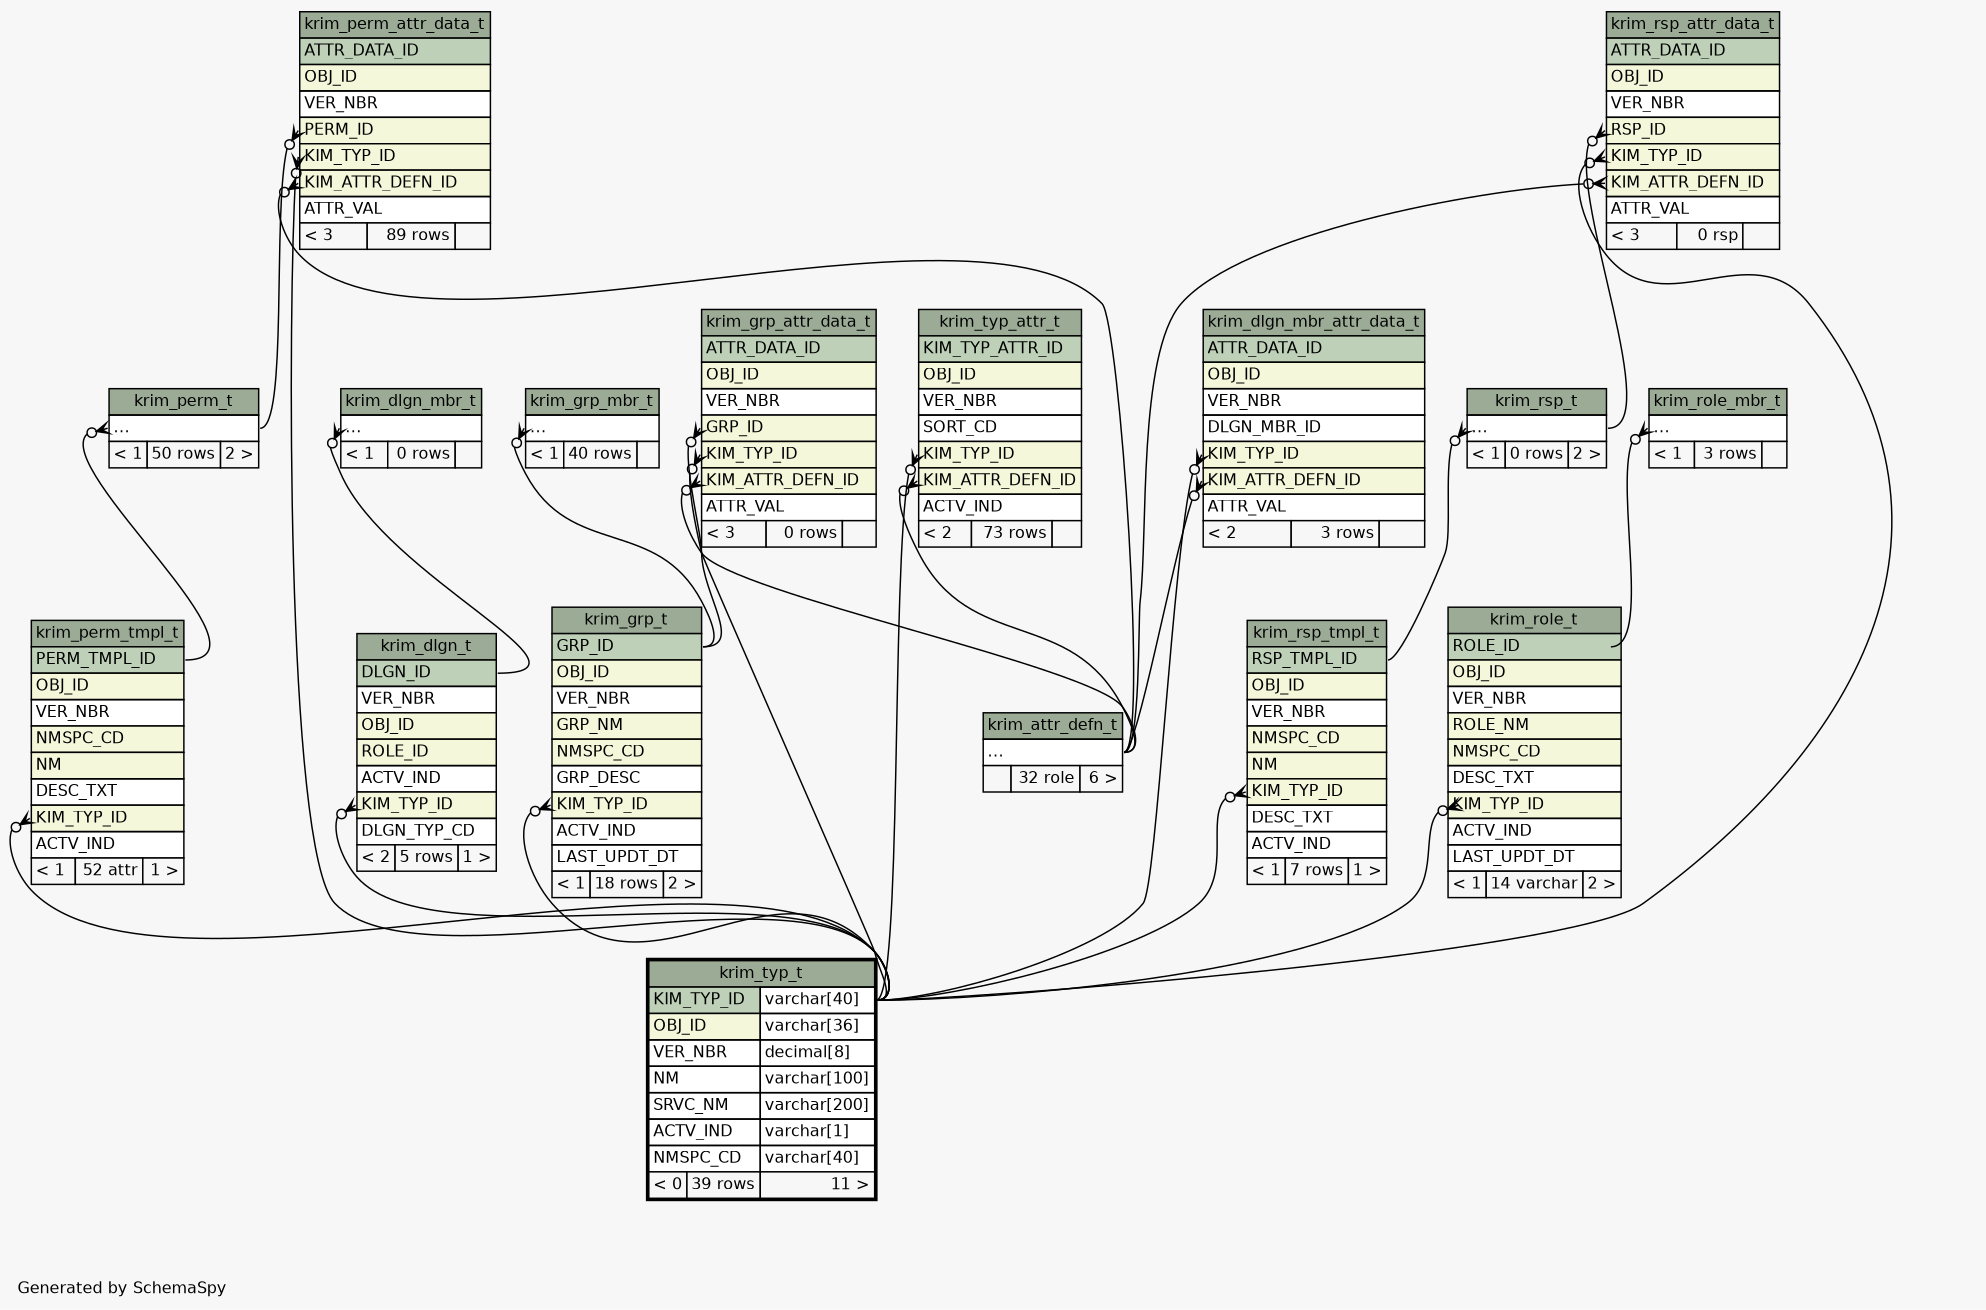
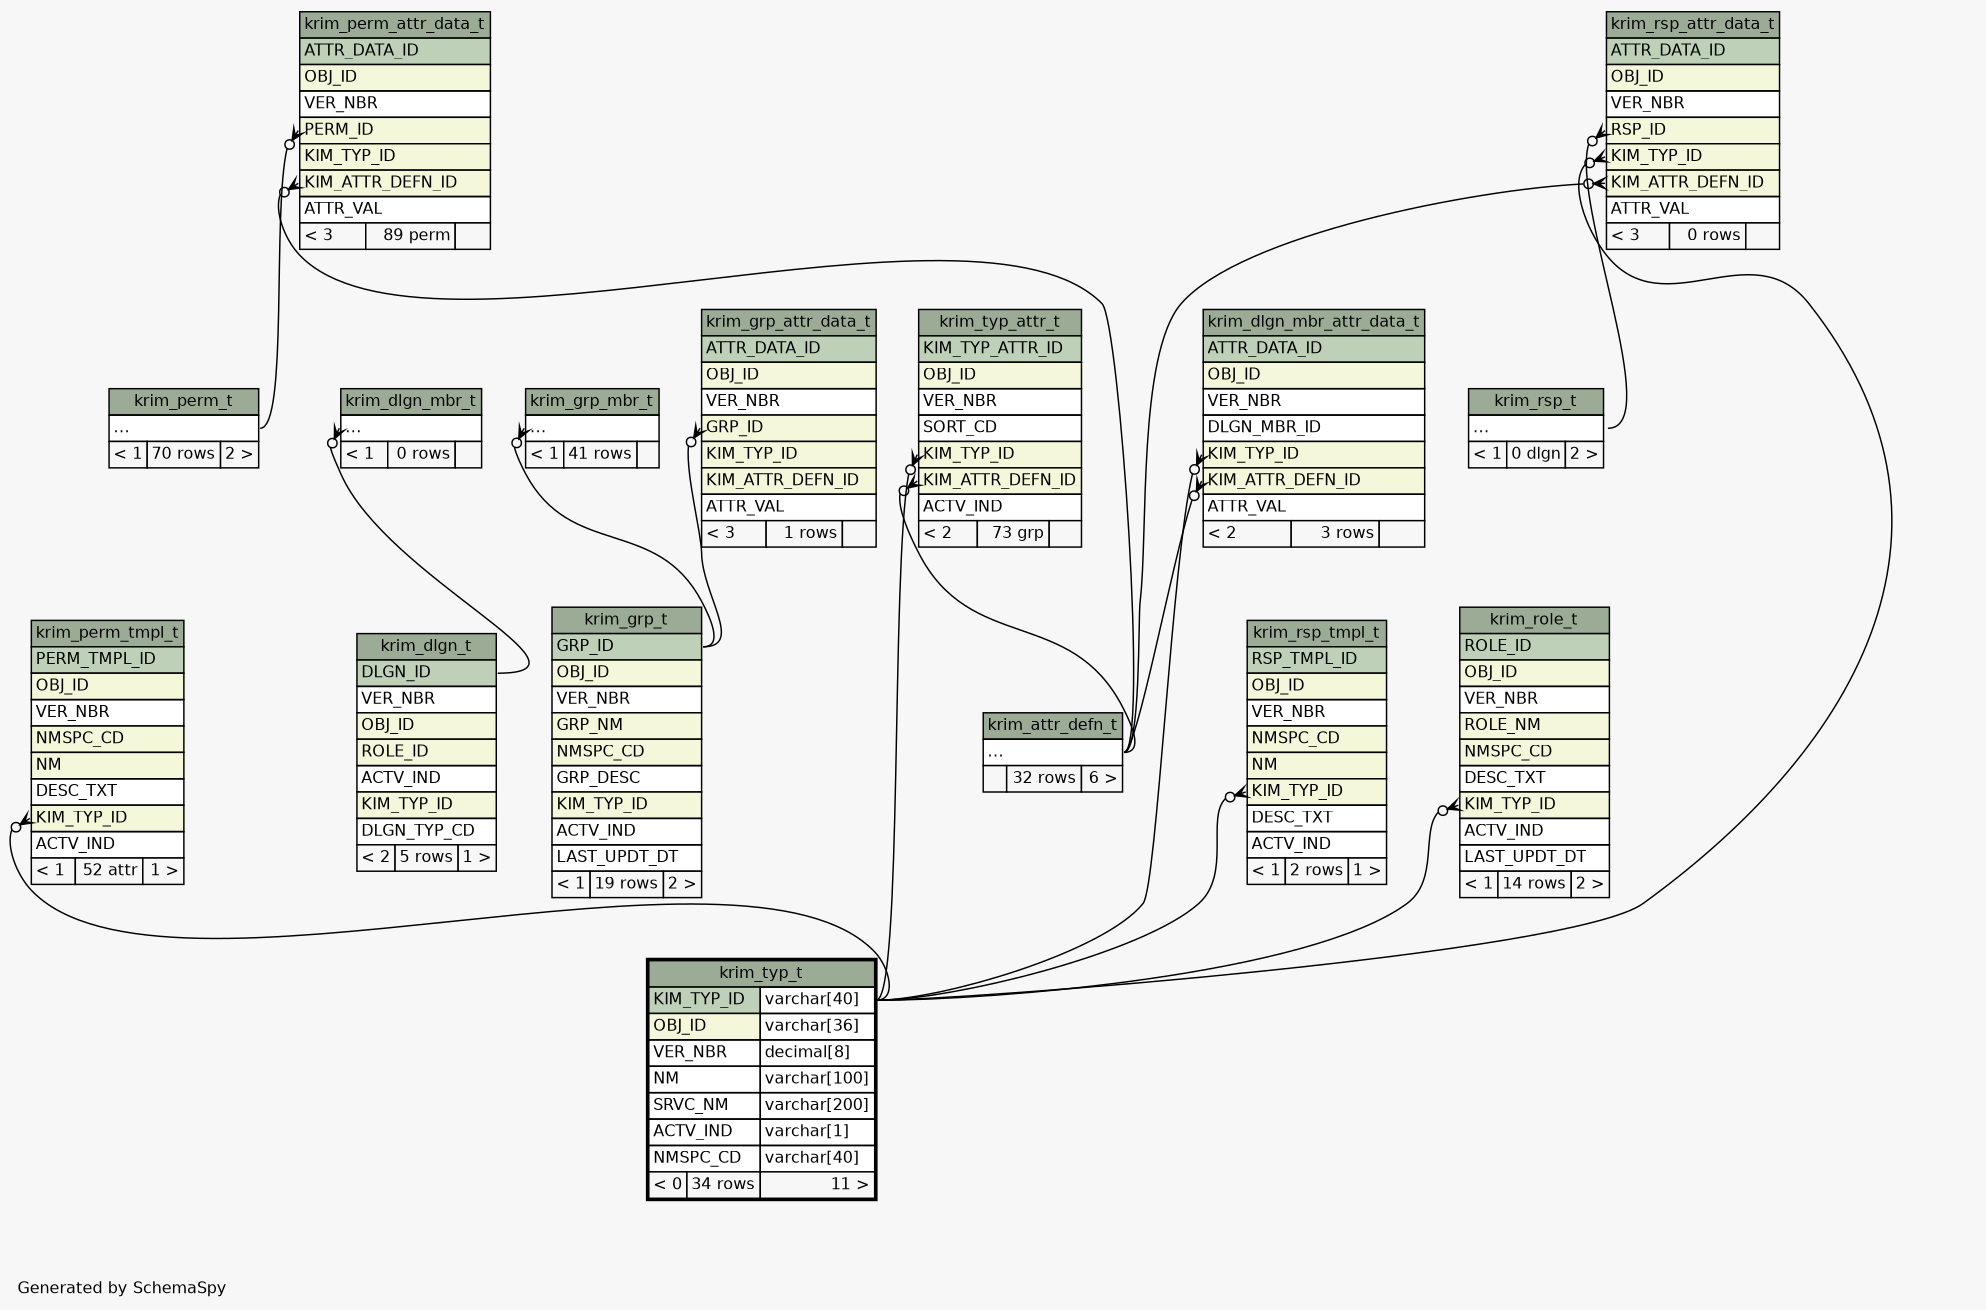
(419, 235) -> (417, 235)
(1718, 235) -> (1714, 235)
(1718, 428) -> none
(184, 454) -> (184, 454)
(600, 454) -> (600, 454)
(1537, 454) -> (1536, 454)
(811, 533) -> (811, 533)
(1015, 533) -> (1018, 533)
(153, 552) -> none
(1443, 559) -> none
(921, 633) -> none
(783, 741) -> none
(1047, 778) -> (1045, 778)
(316, 848) -> none
(1317, 870) -> (1317, 870)
(627, 884) -> (627, 884)
(1535, 884) -> (1535, 884)
(448, 911) -> none
(694, 933) -> none
(724, 1184) -> (724, 1184)
